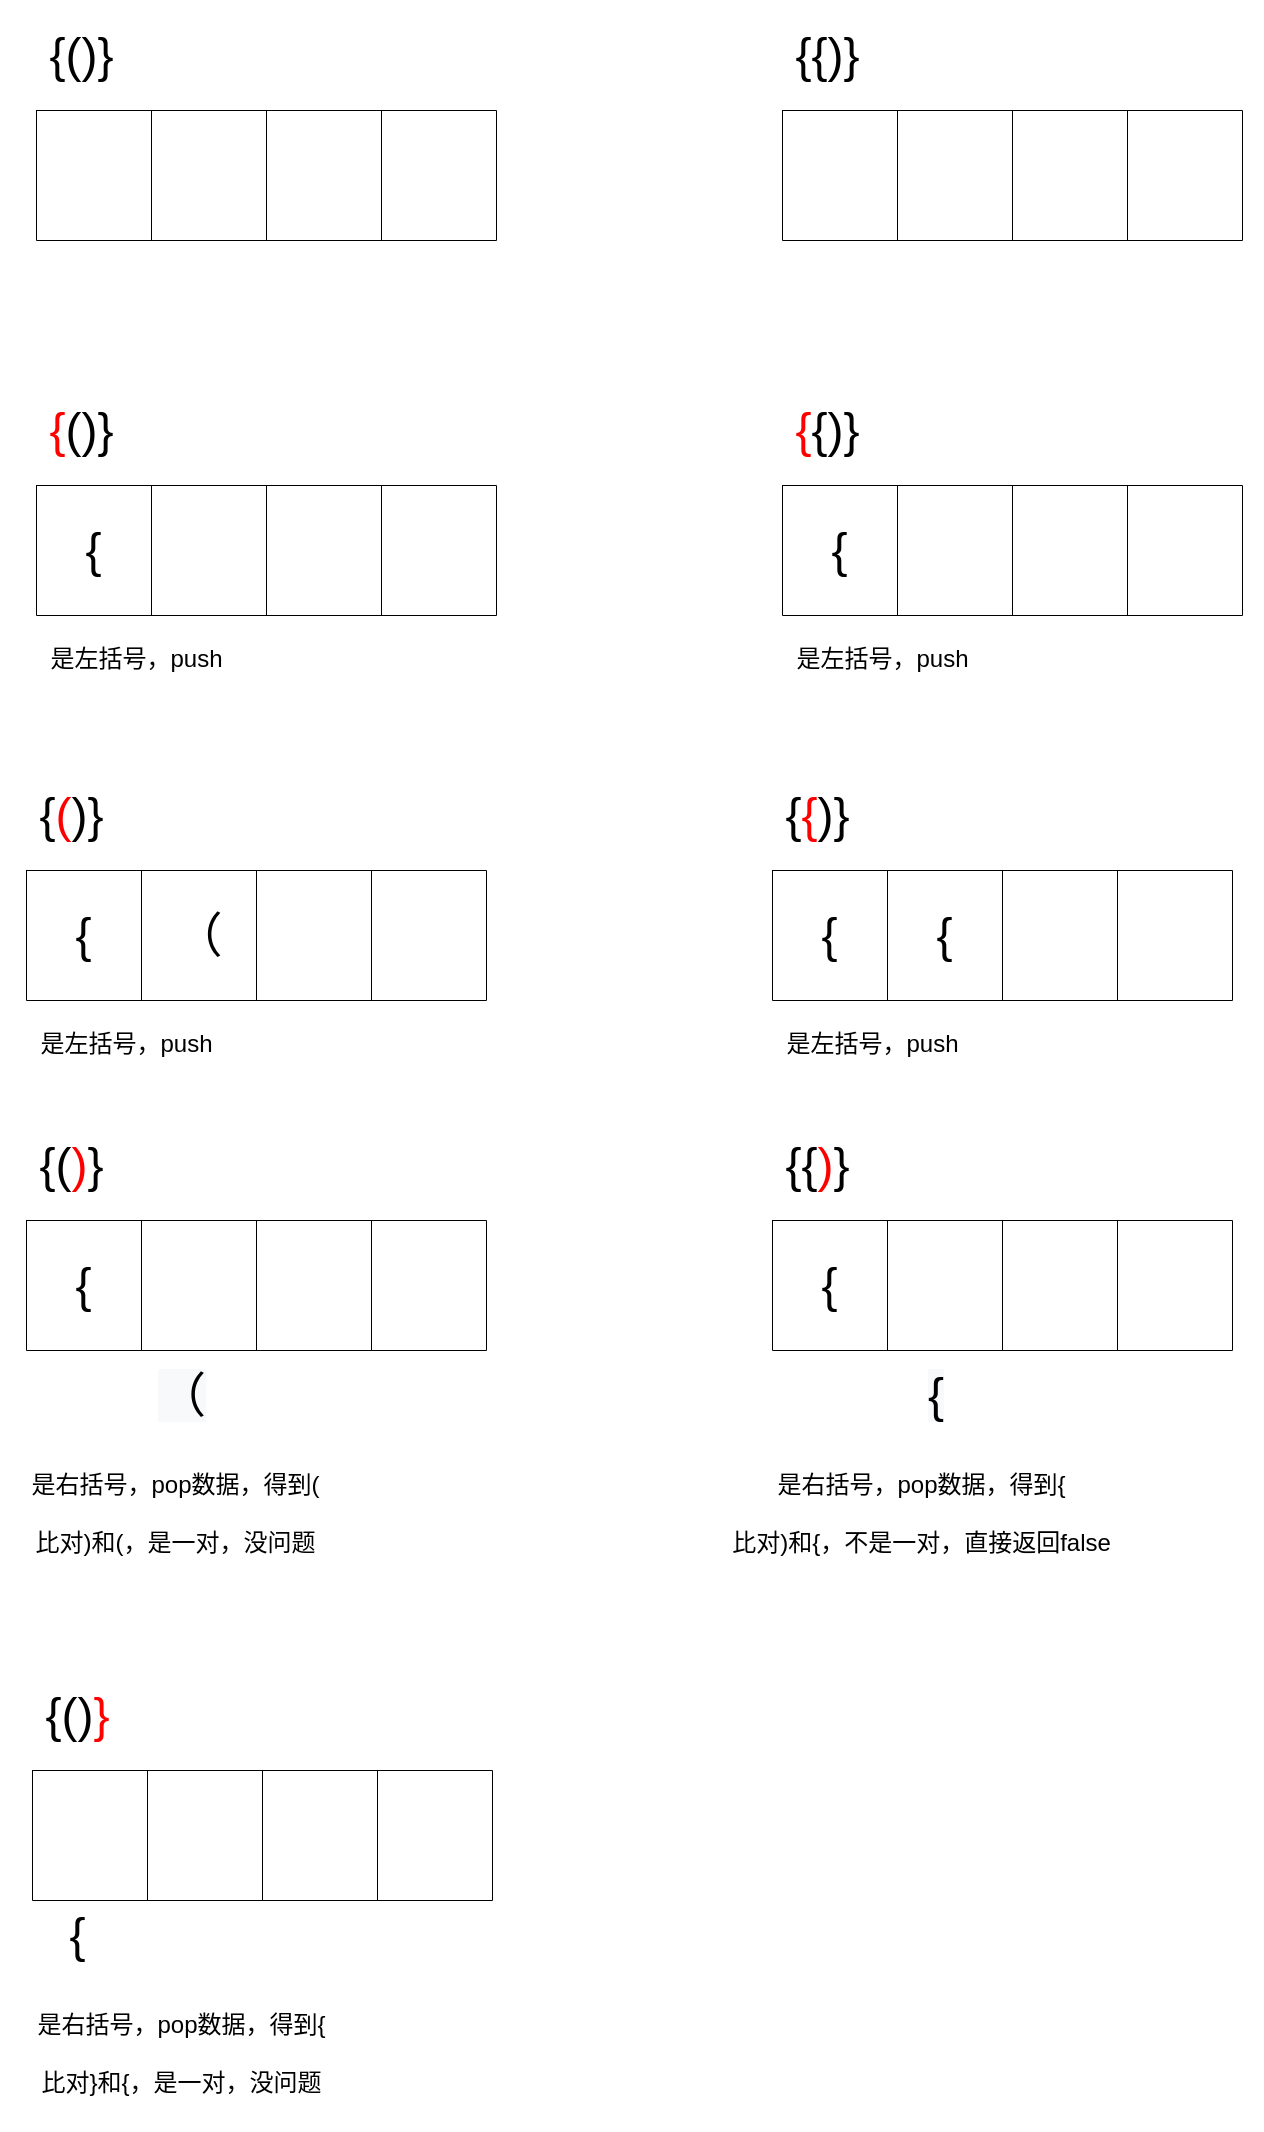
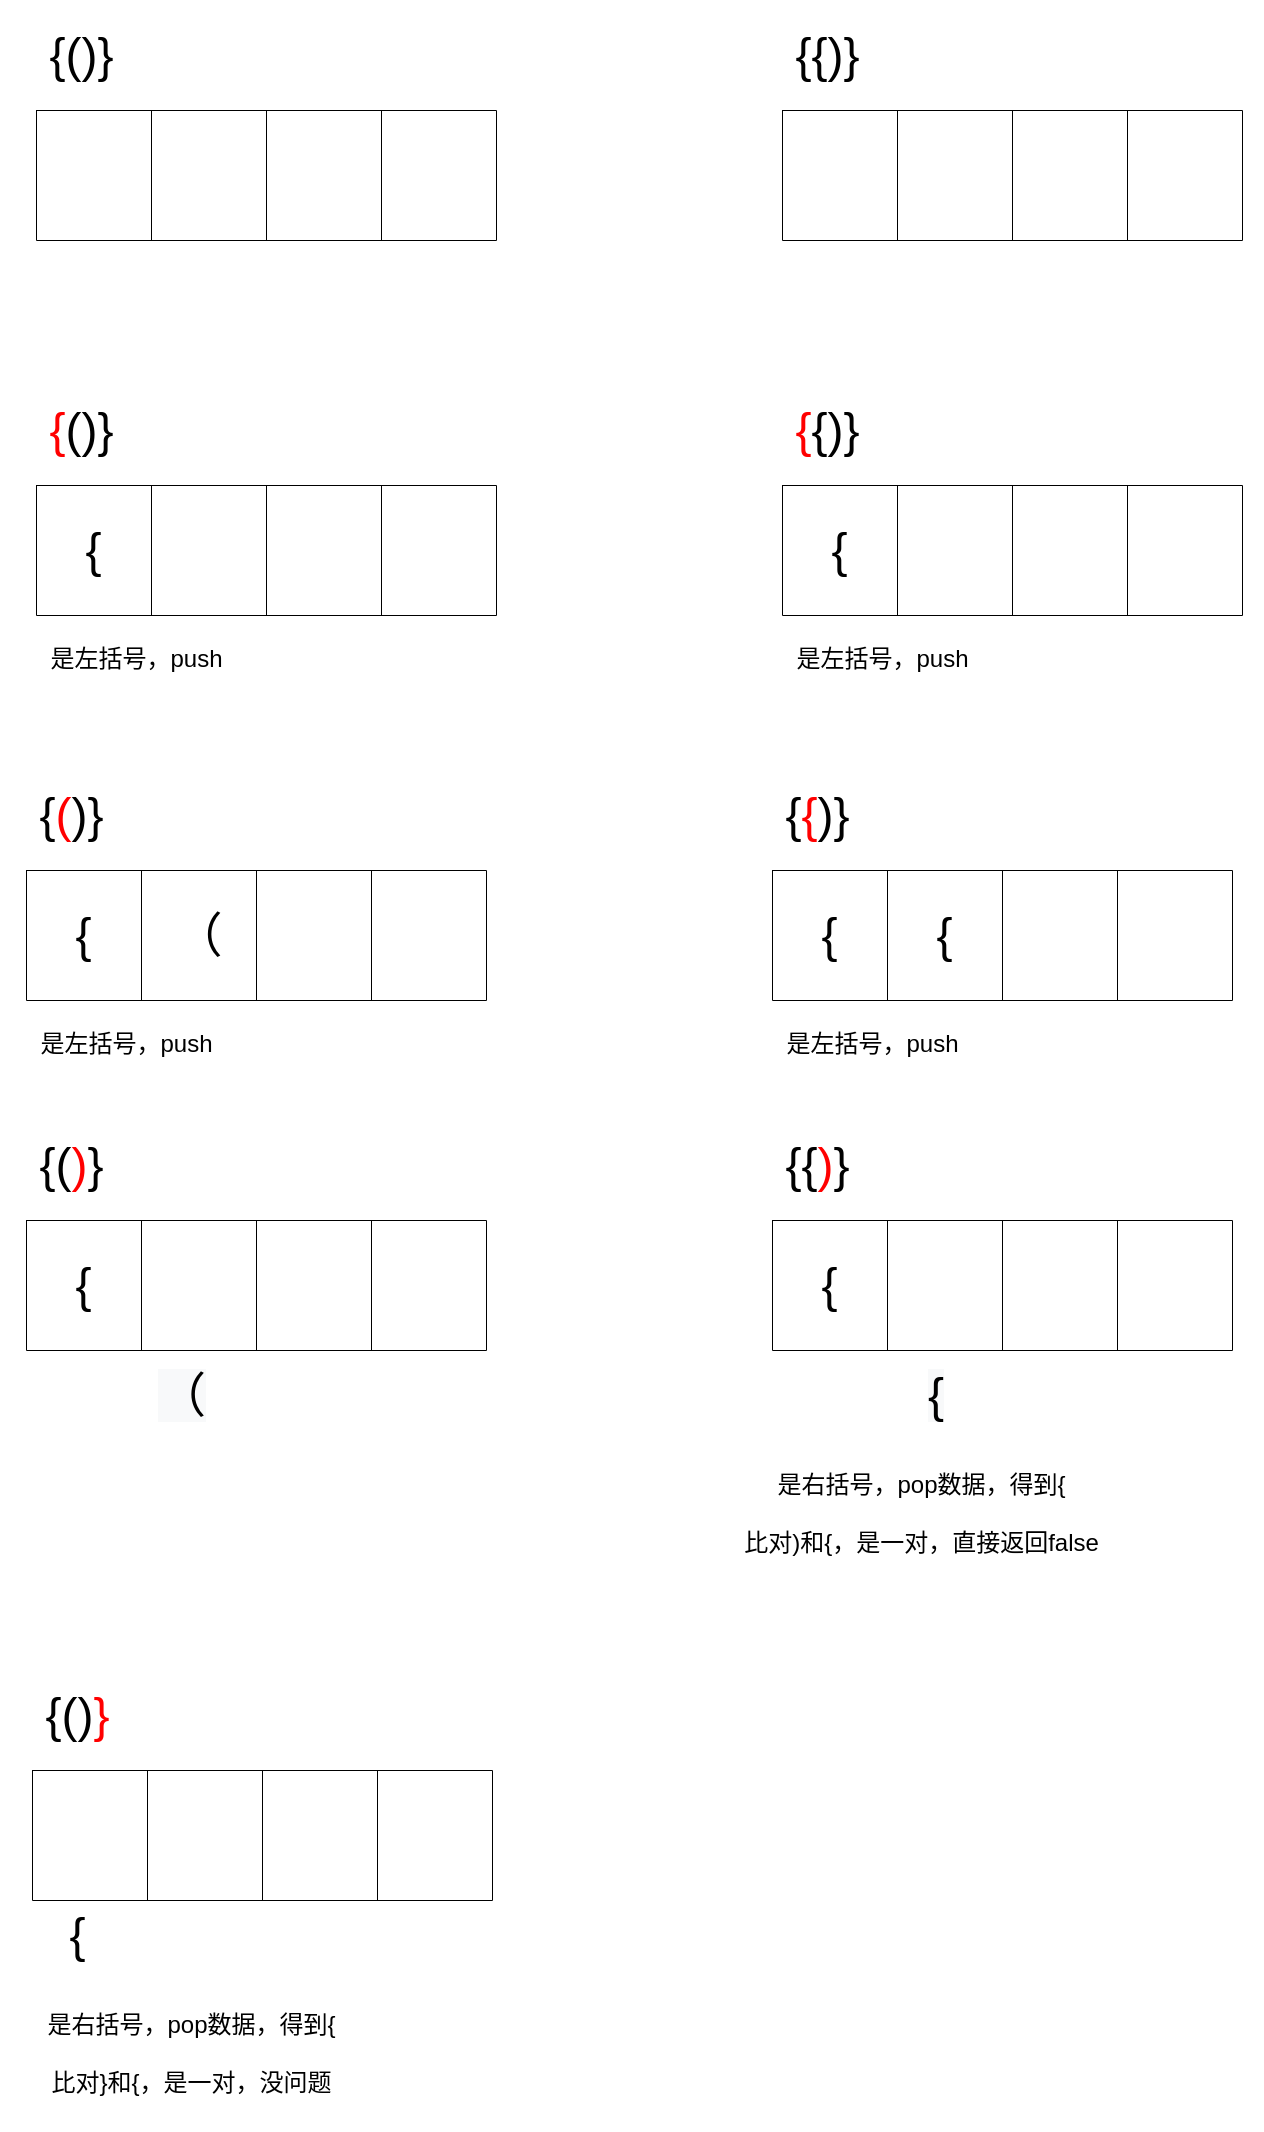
(176, 1506) -> none
(922, 1506) -> (922, 1506)
(182, 2046) -> (192, 2046)
